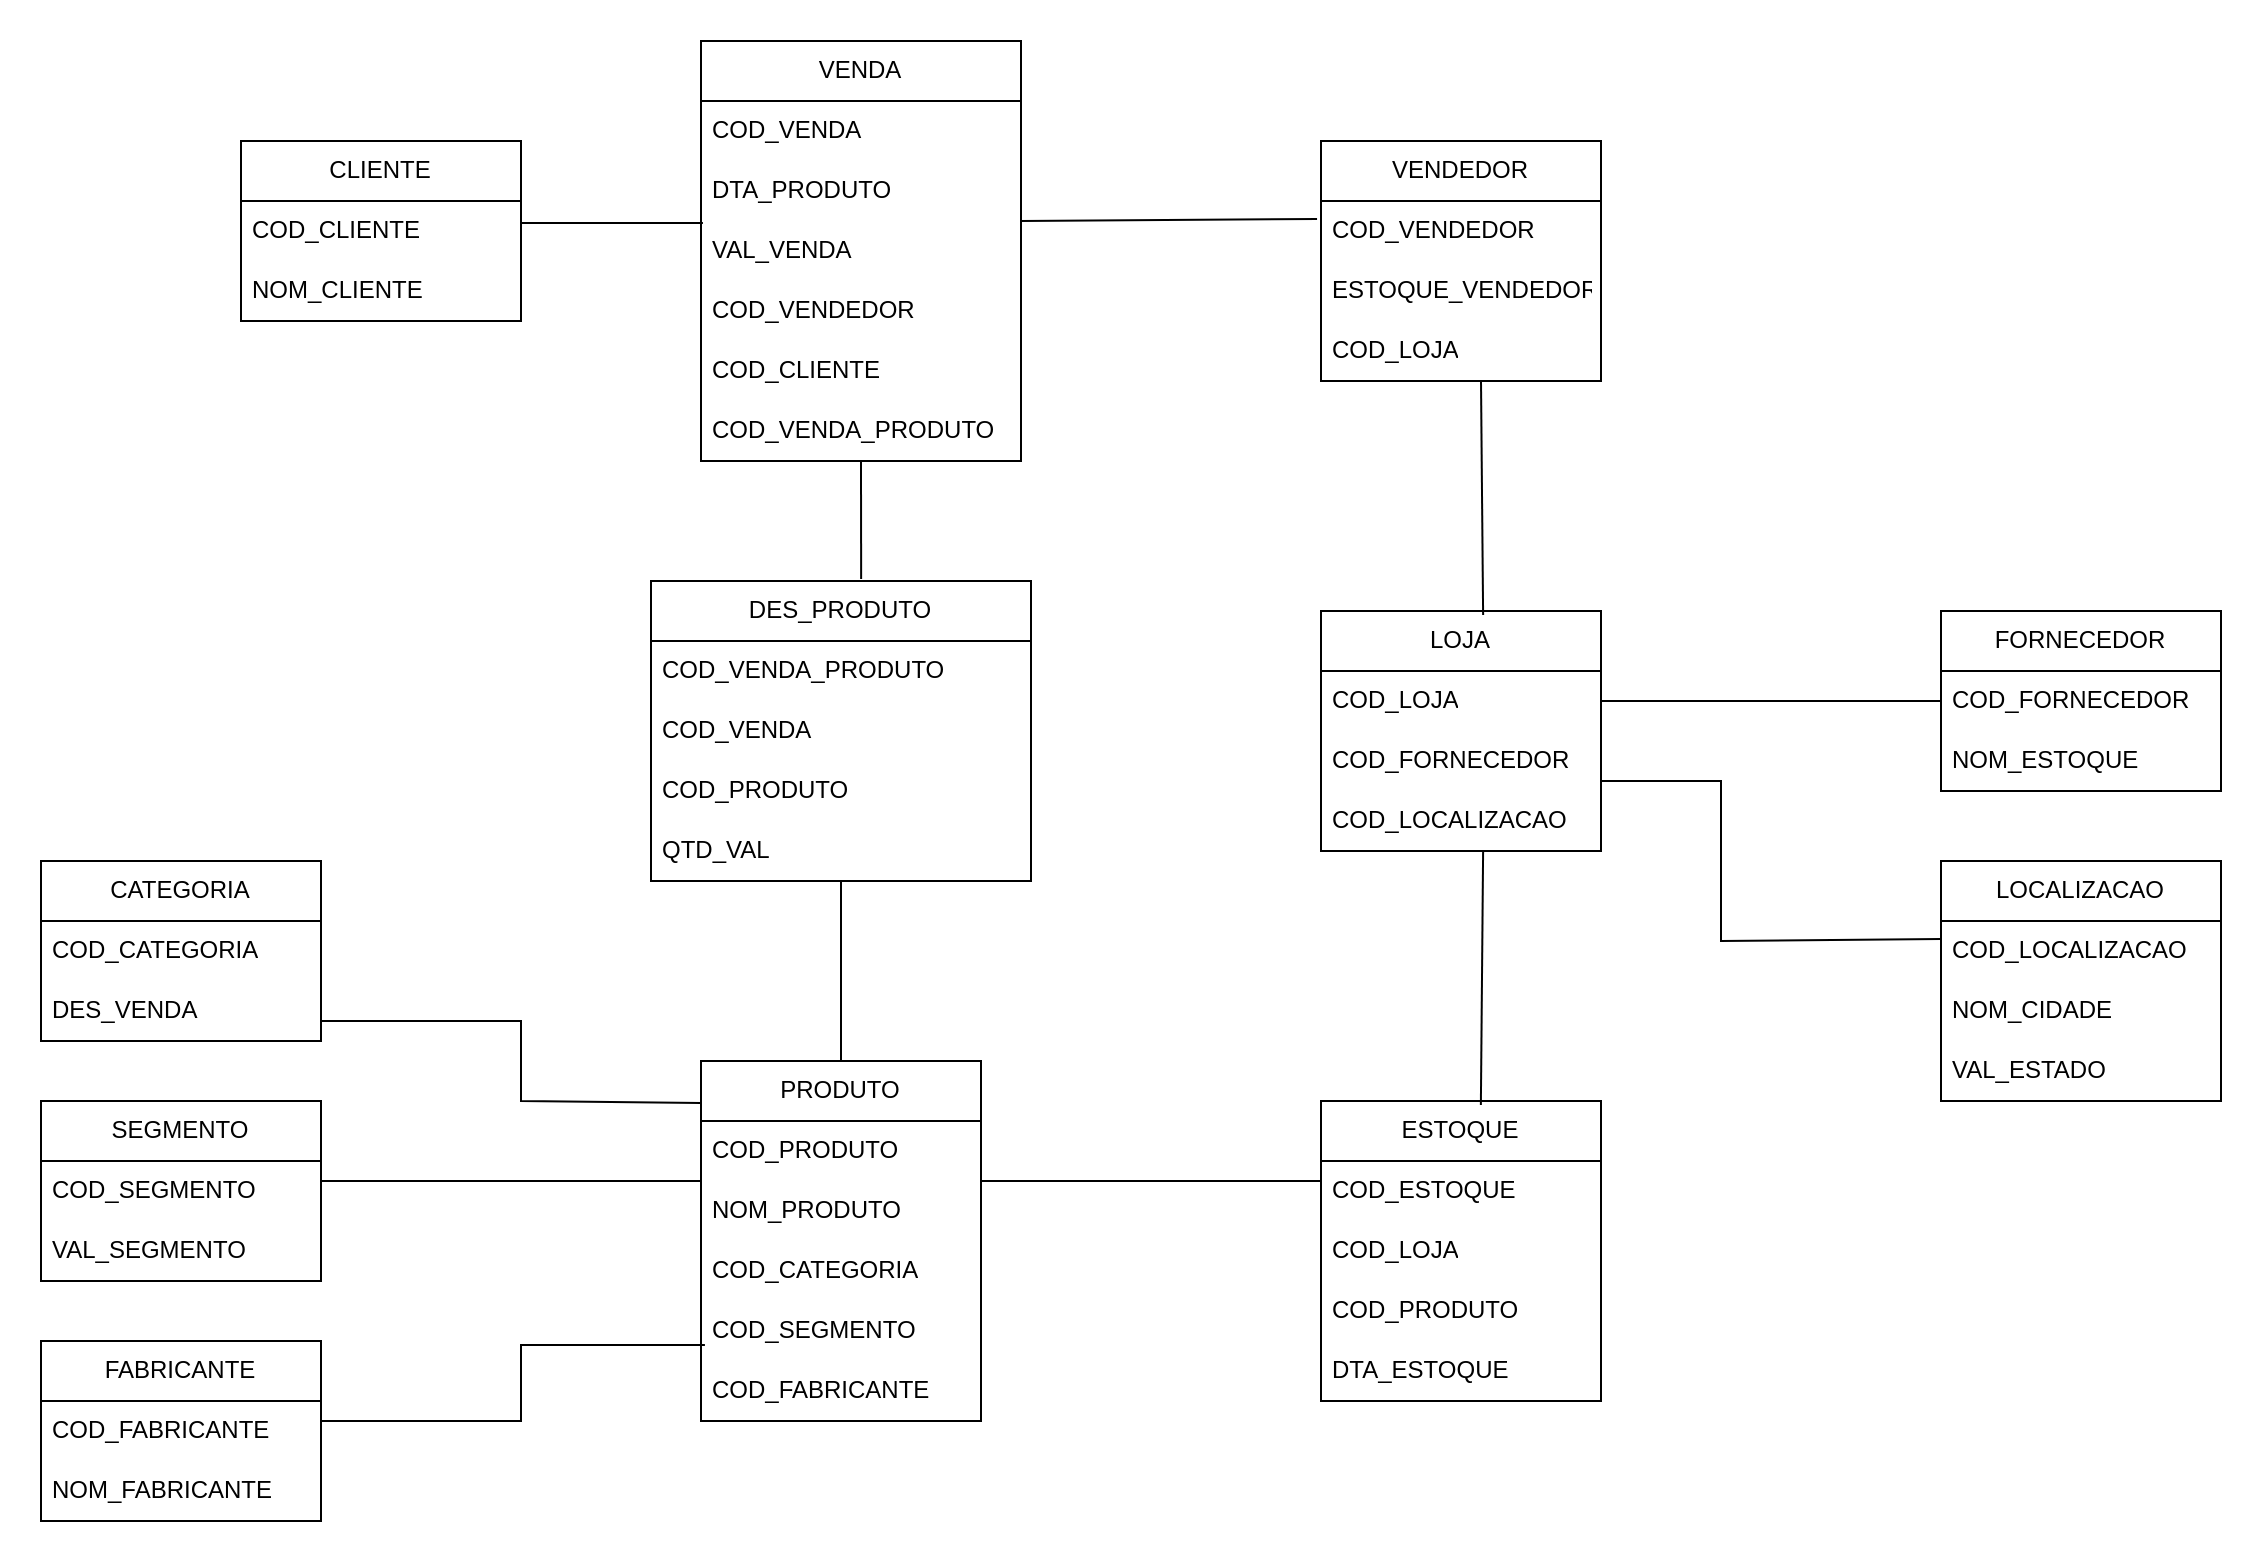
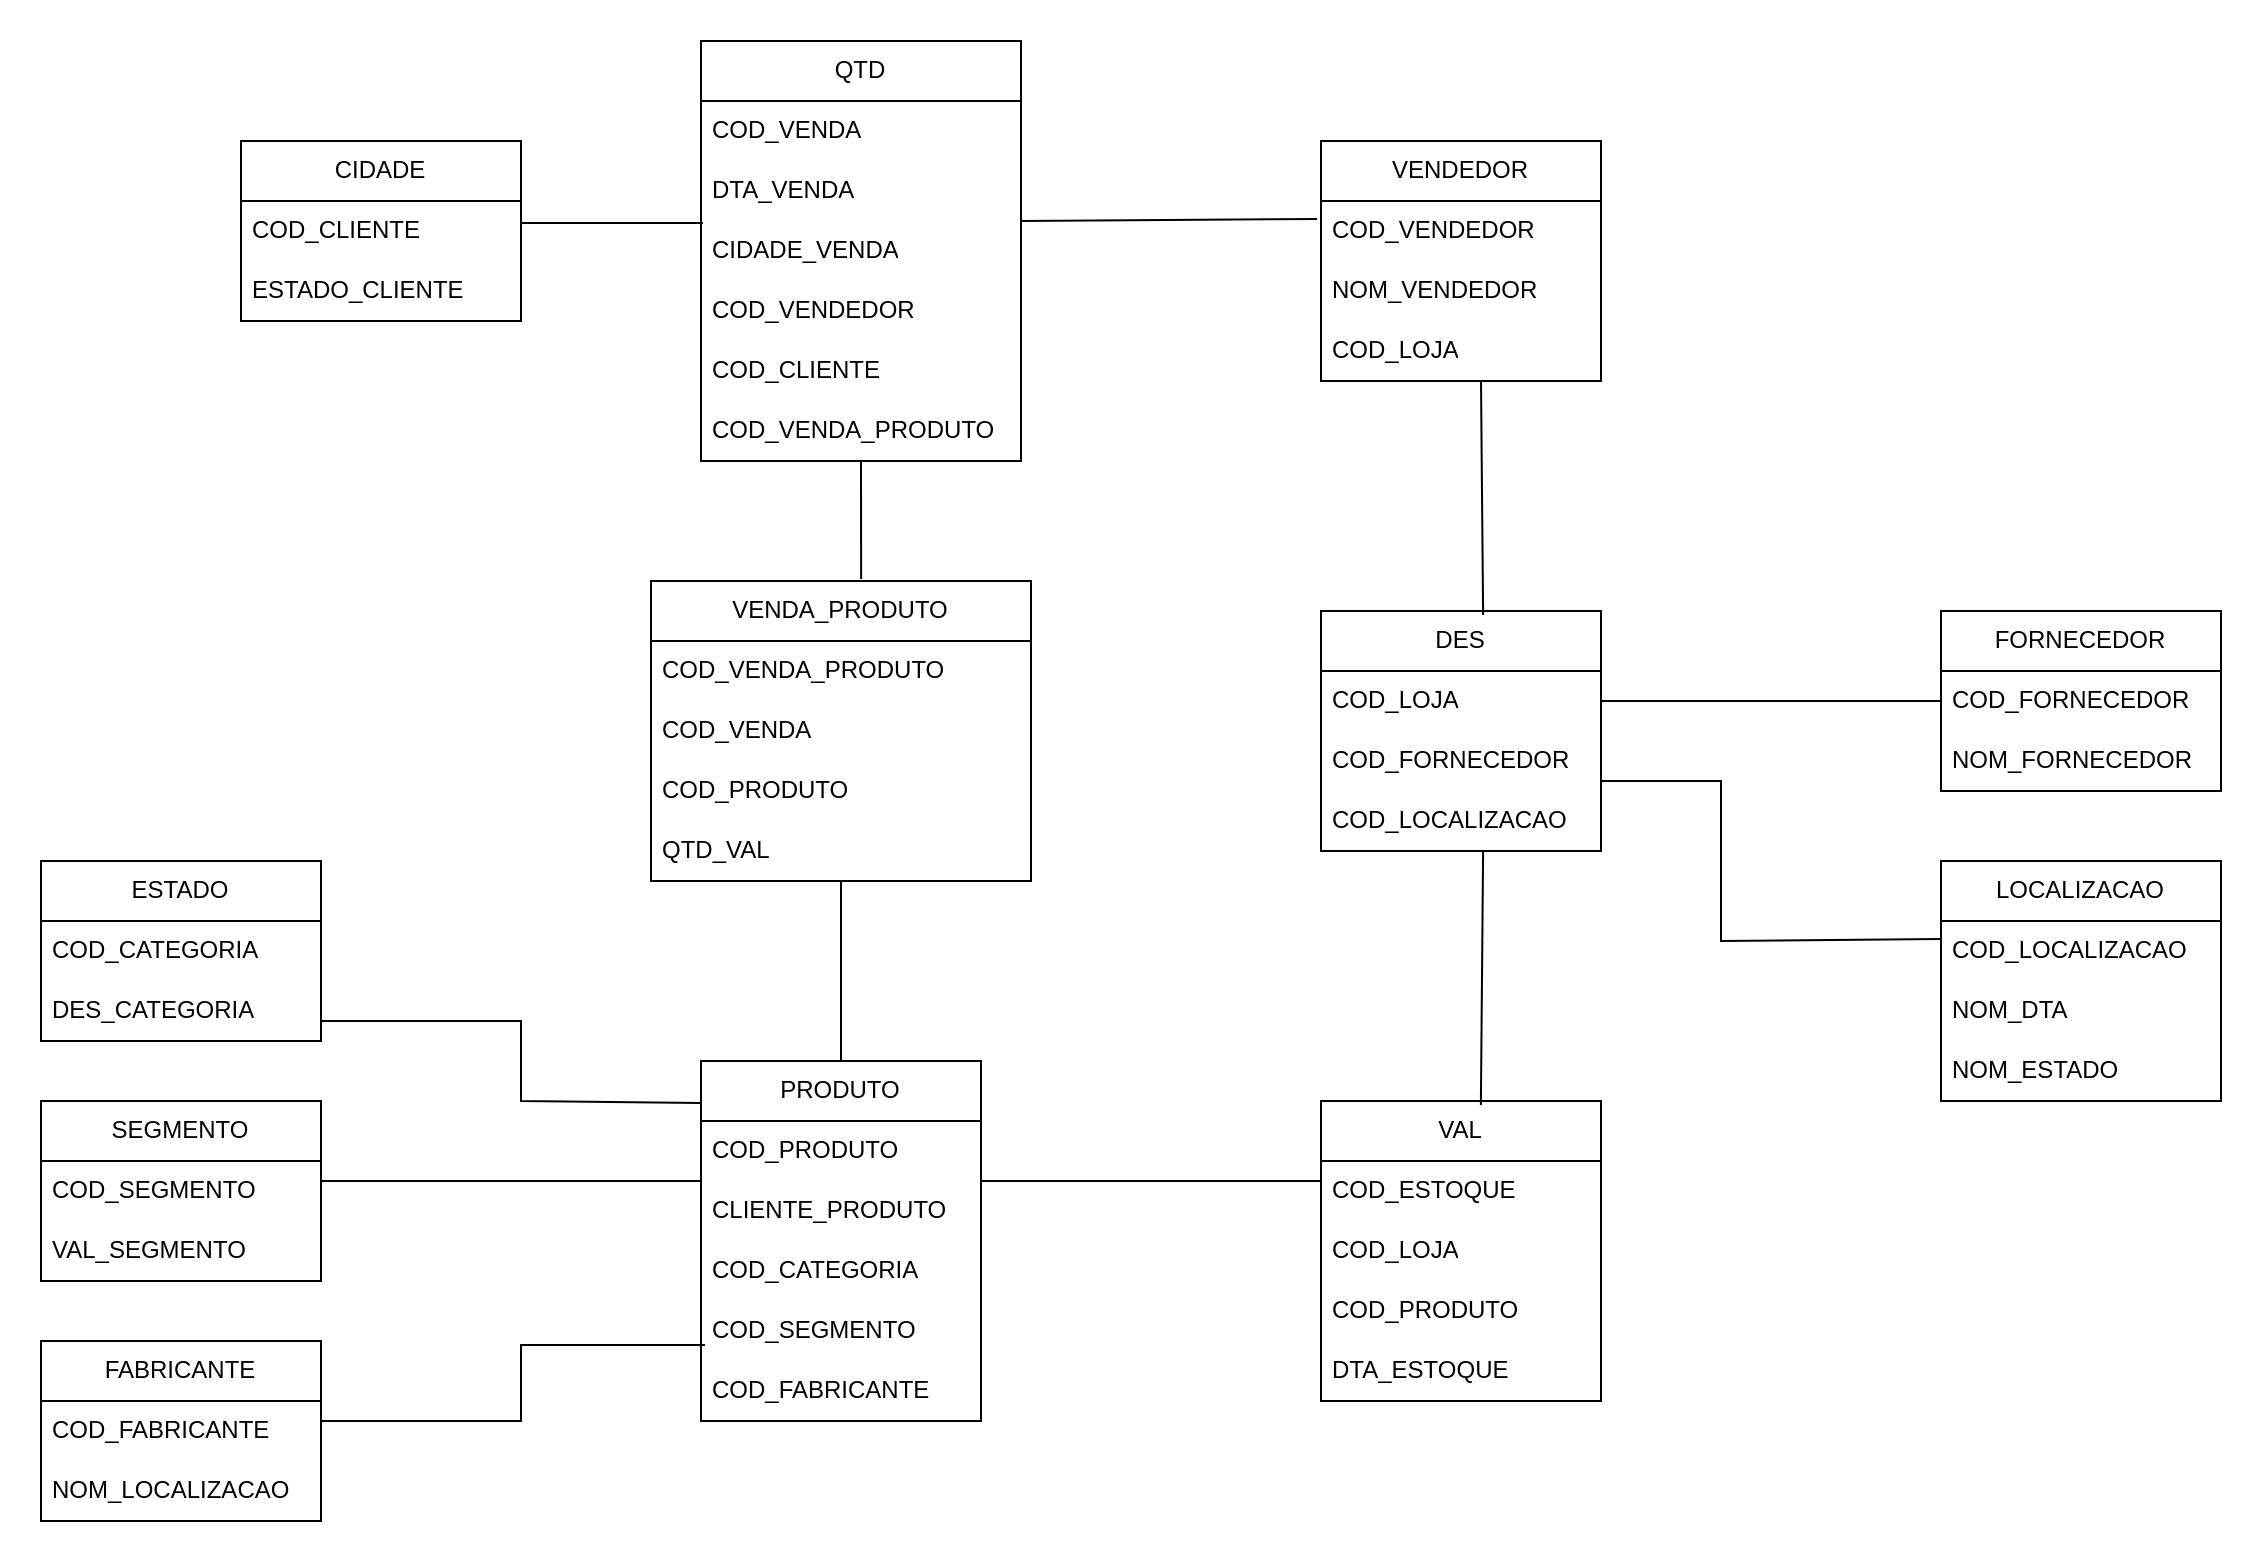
(861, 71) -> (861, 71)
(381, 171) -> (381, 171)
(787, 191) -> (773, 191)
(773, 251) -> (794, 251)
(327, 291) -> (347, 291)
(1441, 291) -> (1414, 291)
(841, 611) -> (841, 611)
(1461, 641) -> (1461, 641)
(2027, 761) -> (2047, 761)
(181, 891) -> (181, 891)
(113, 1011) -> (140, 1011)
(2020, 1011) -> (2000, 1011)
(2020, 1071) -> (2020, 1071)
(1461, 1131) -> (1461, 1131)
(787, 1211) -> (814, 1211)
(147, 1491) -> (154, 1491)
